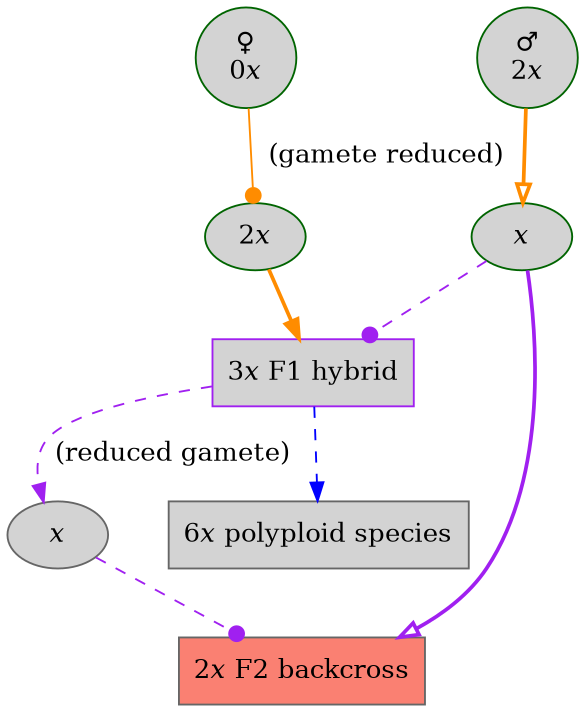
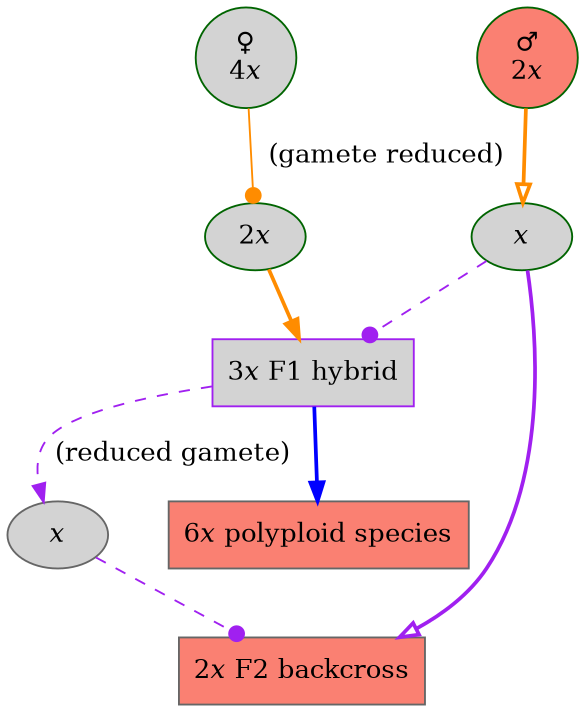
(246, 58) -> (246, 58)
(527, 58) -> (527, 58)
(316, 445) -> (316, 445)
(319, 535) -> (319, 535)
